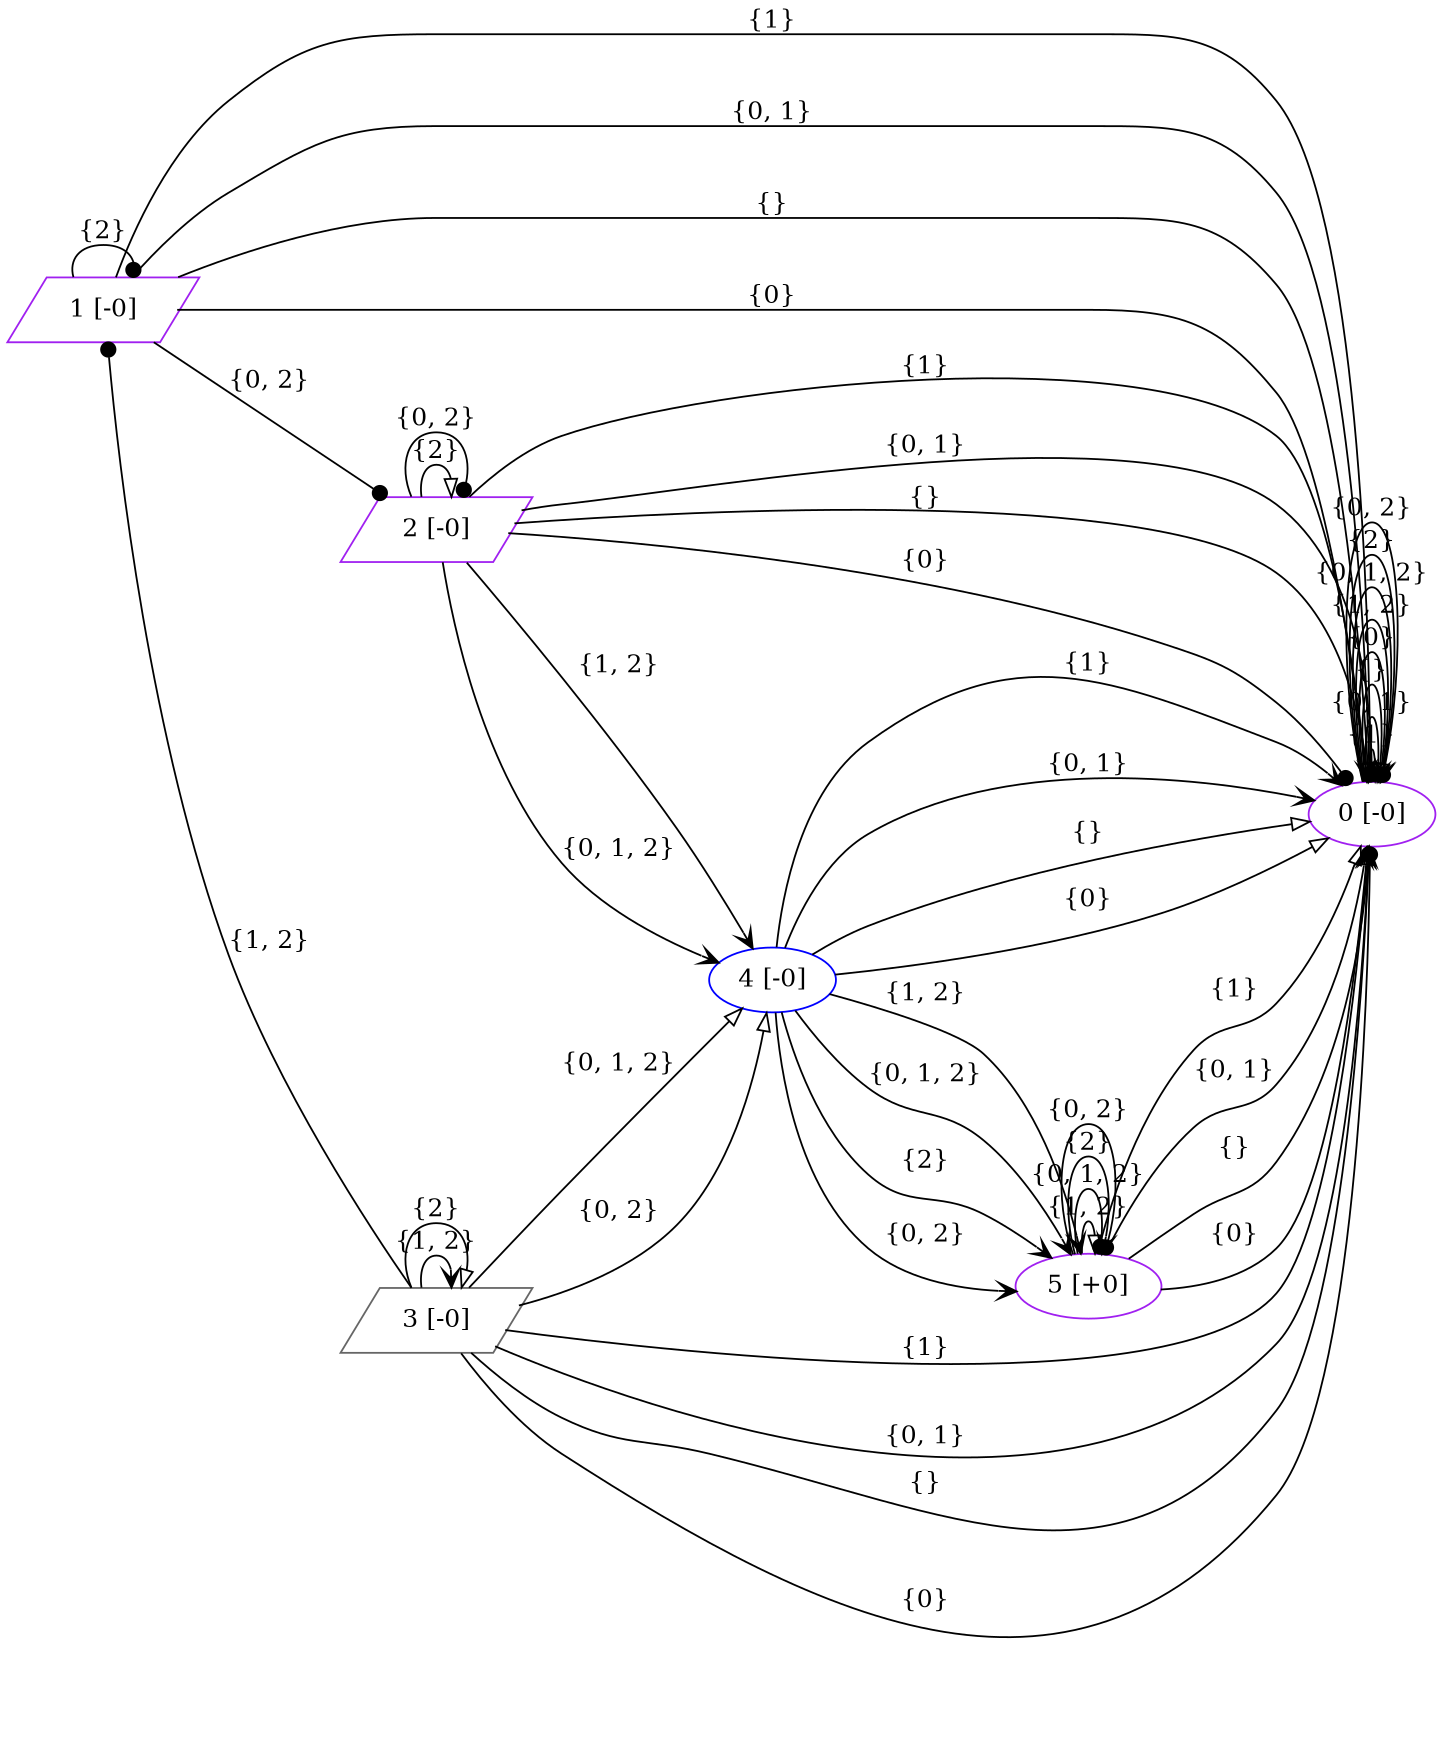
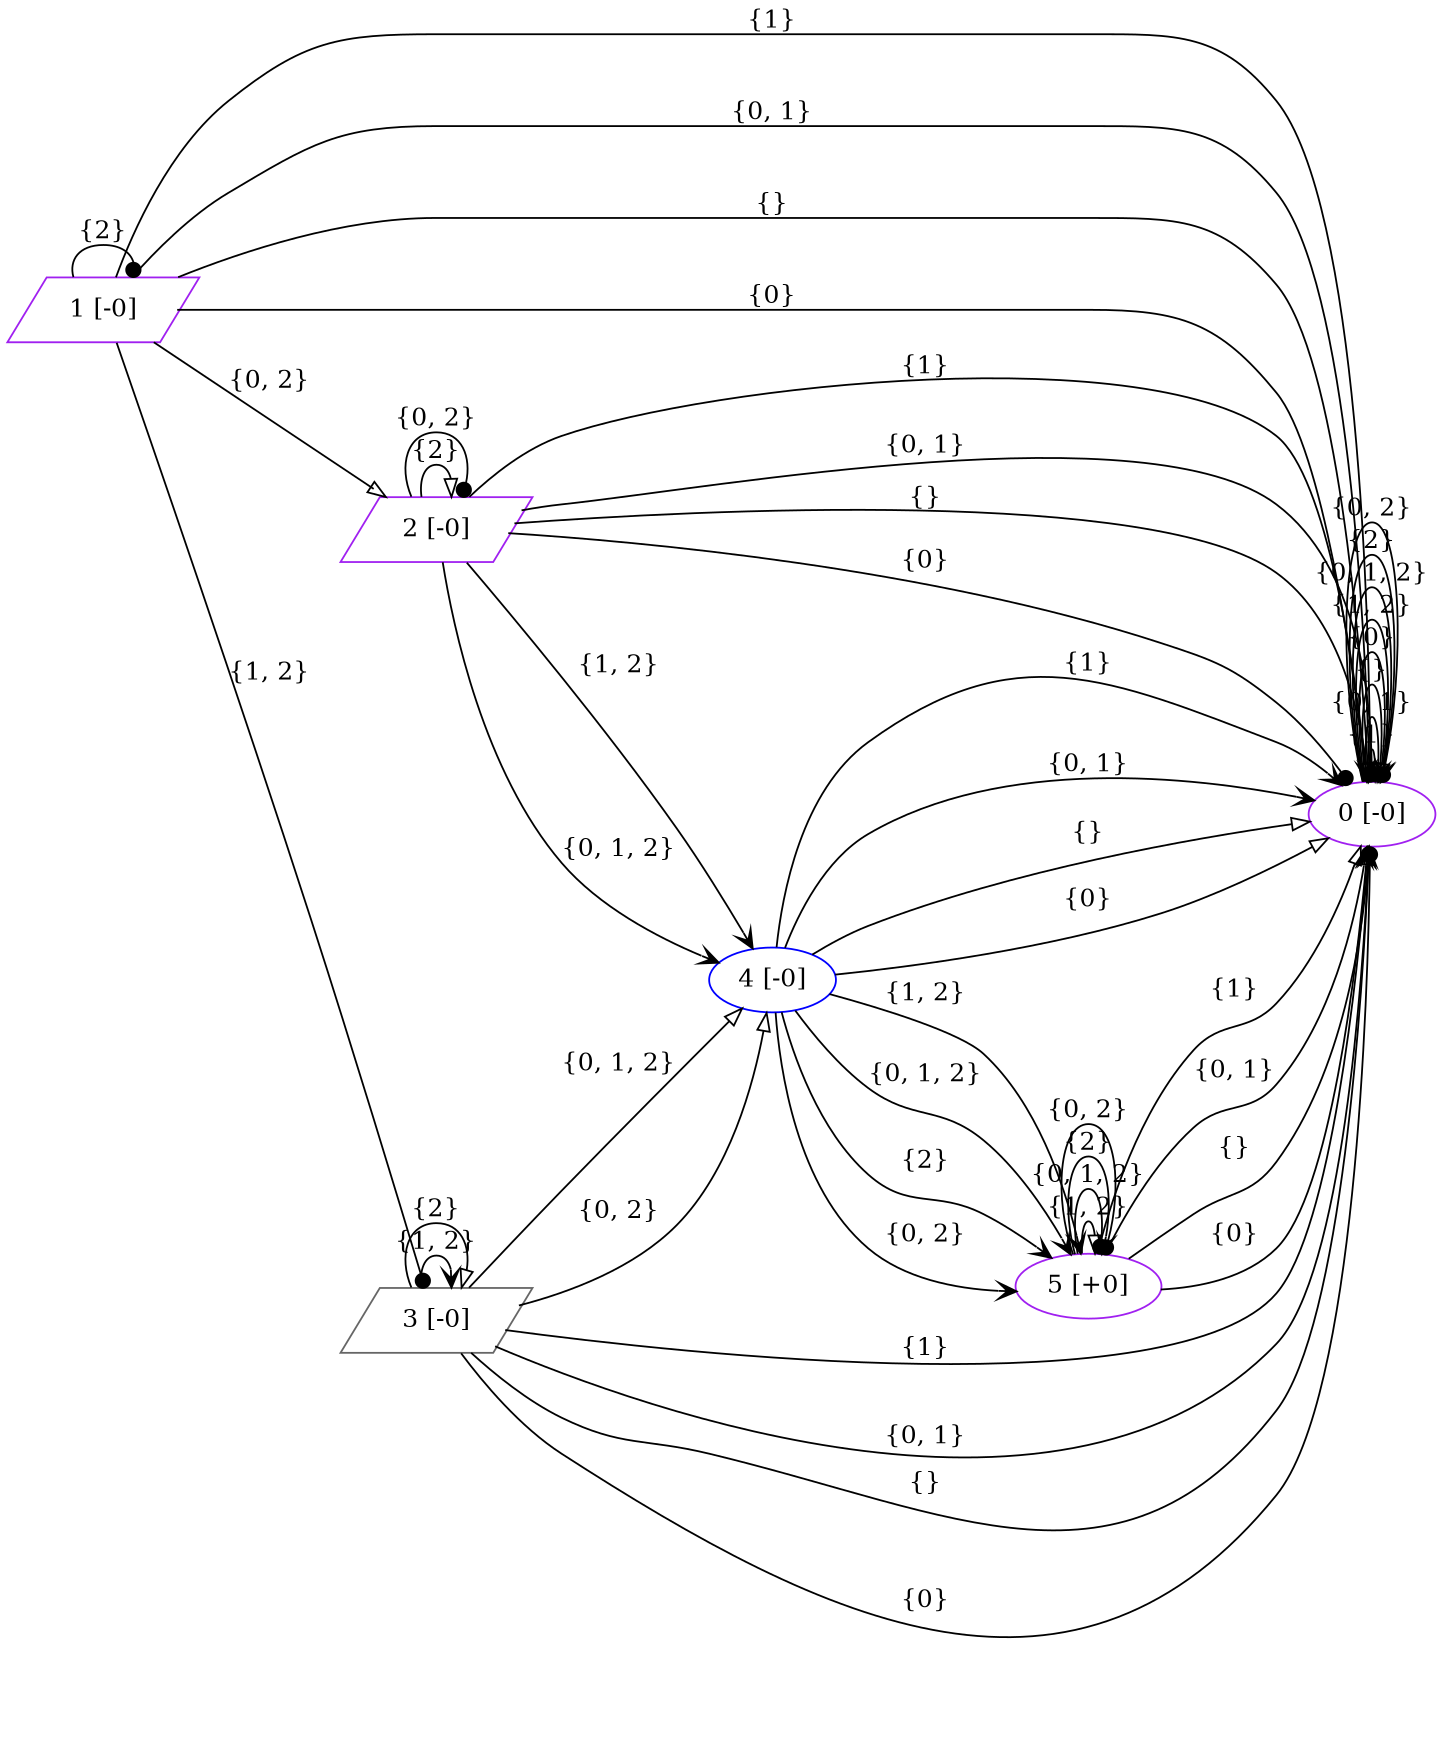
(264, 416) -> (264, 416)
(194, 845) -> (274, 807)
